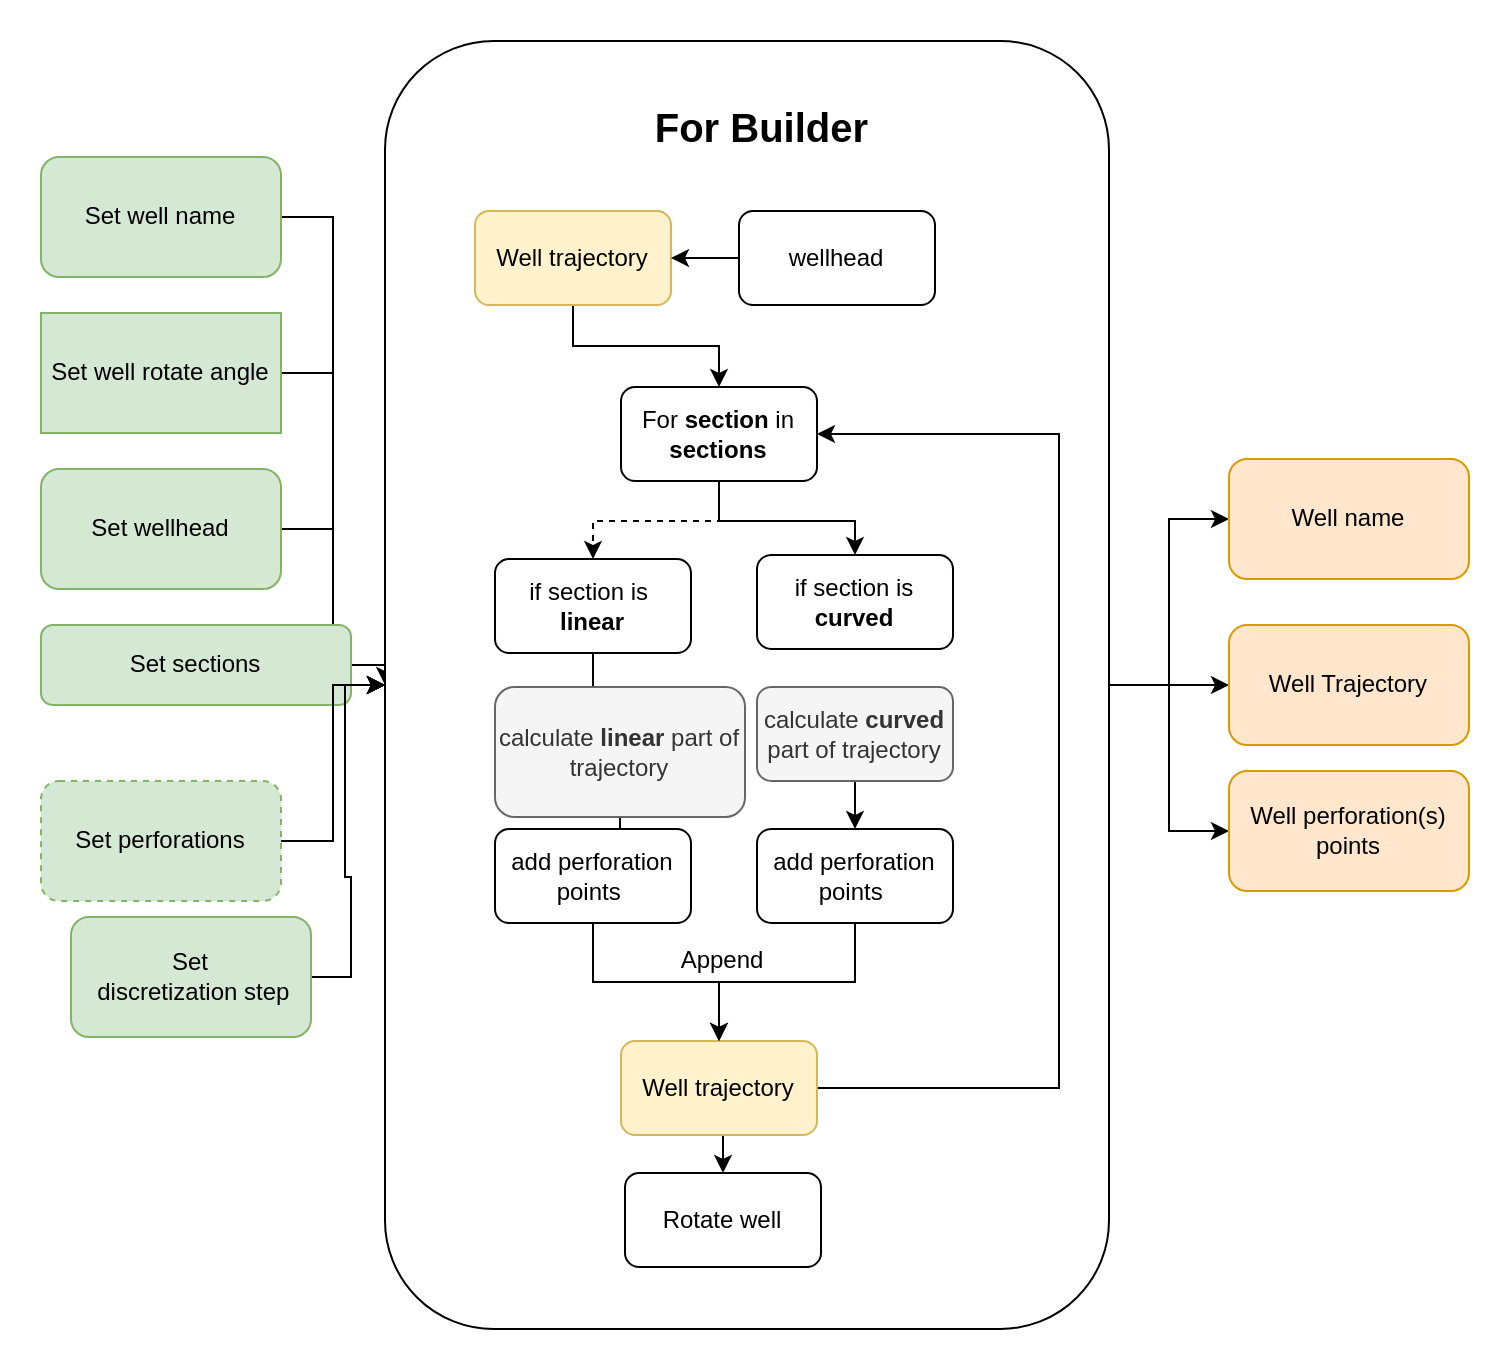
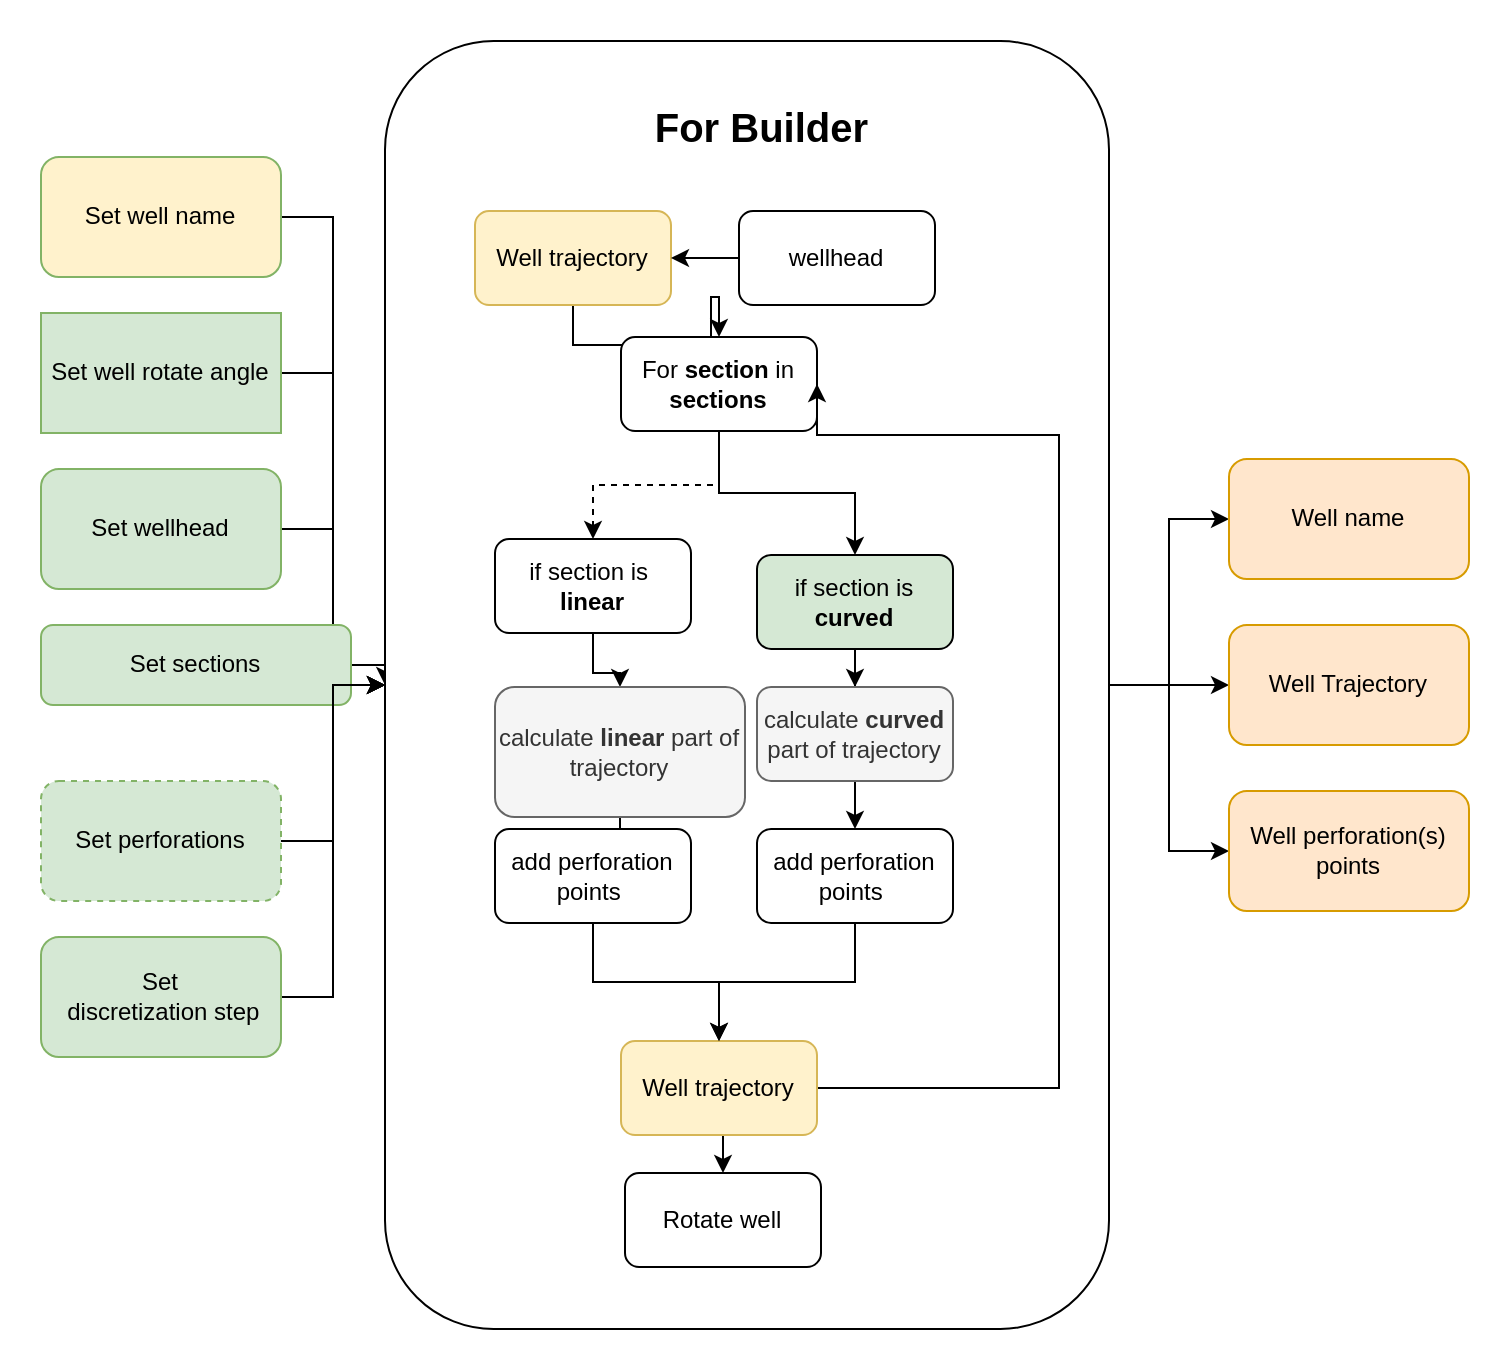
(161, 217) -> (161, 217)
(719, 434) -> (719, 384)
(855, 602) -> (855, 602)
(593, 606) -> (593, 586)
none -> (855, 675)
(1349, 831) -> (1349, 851)
(723, 961) -> none
(191, 977) -> (161, 997)
